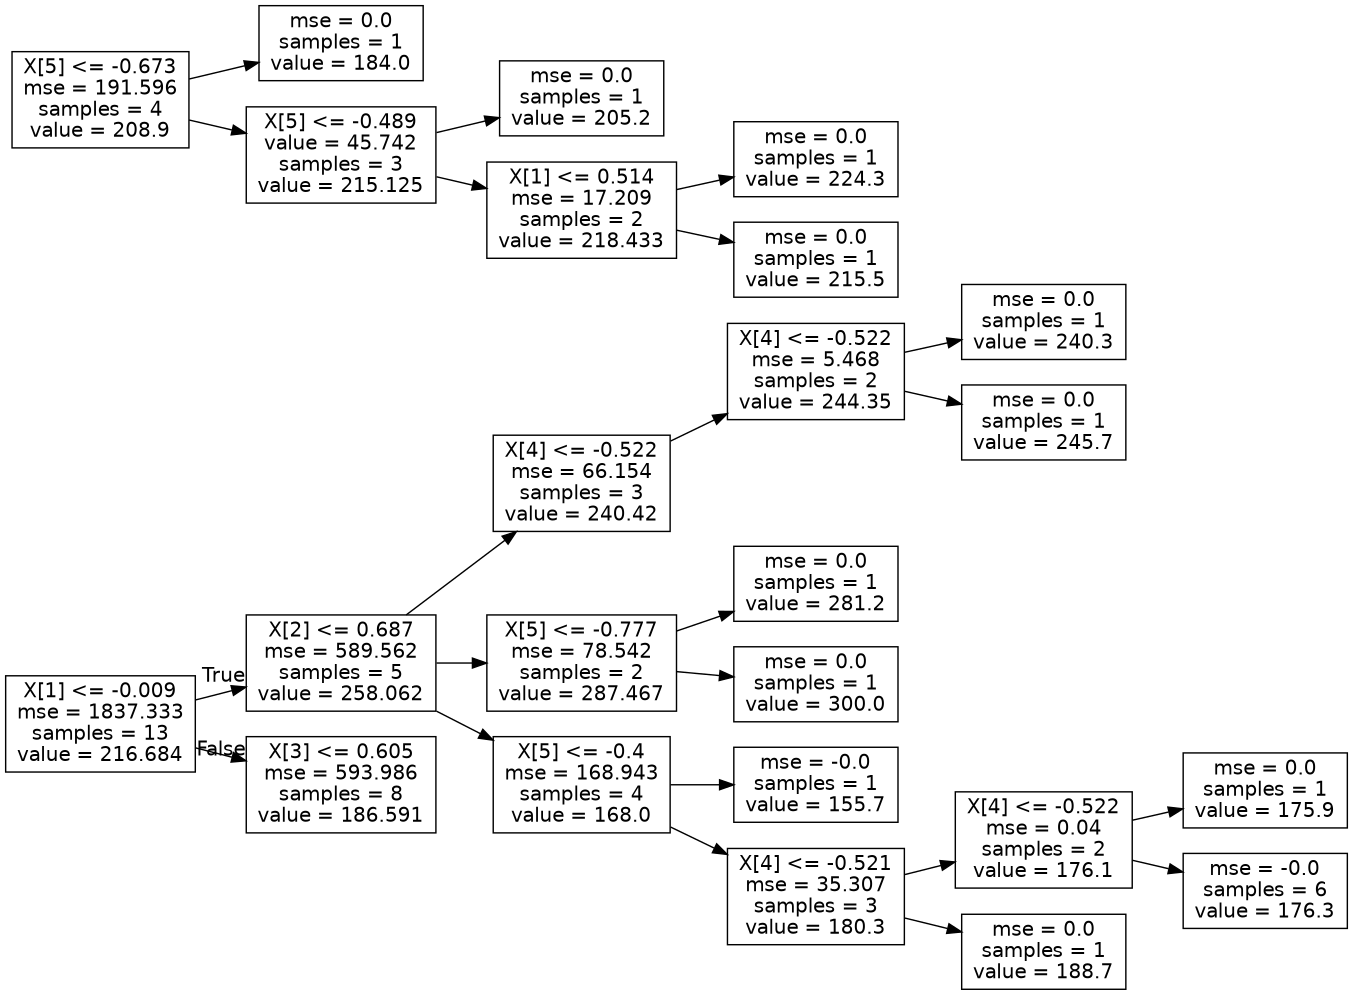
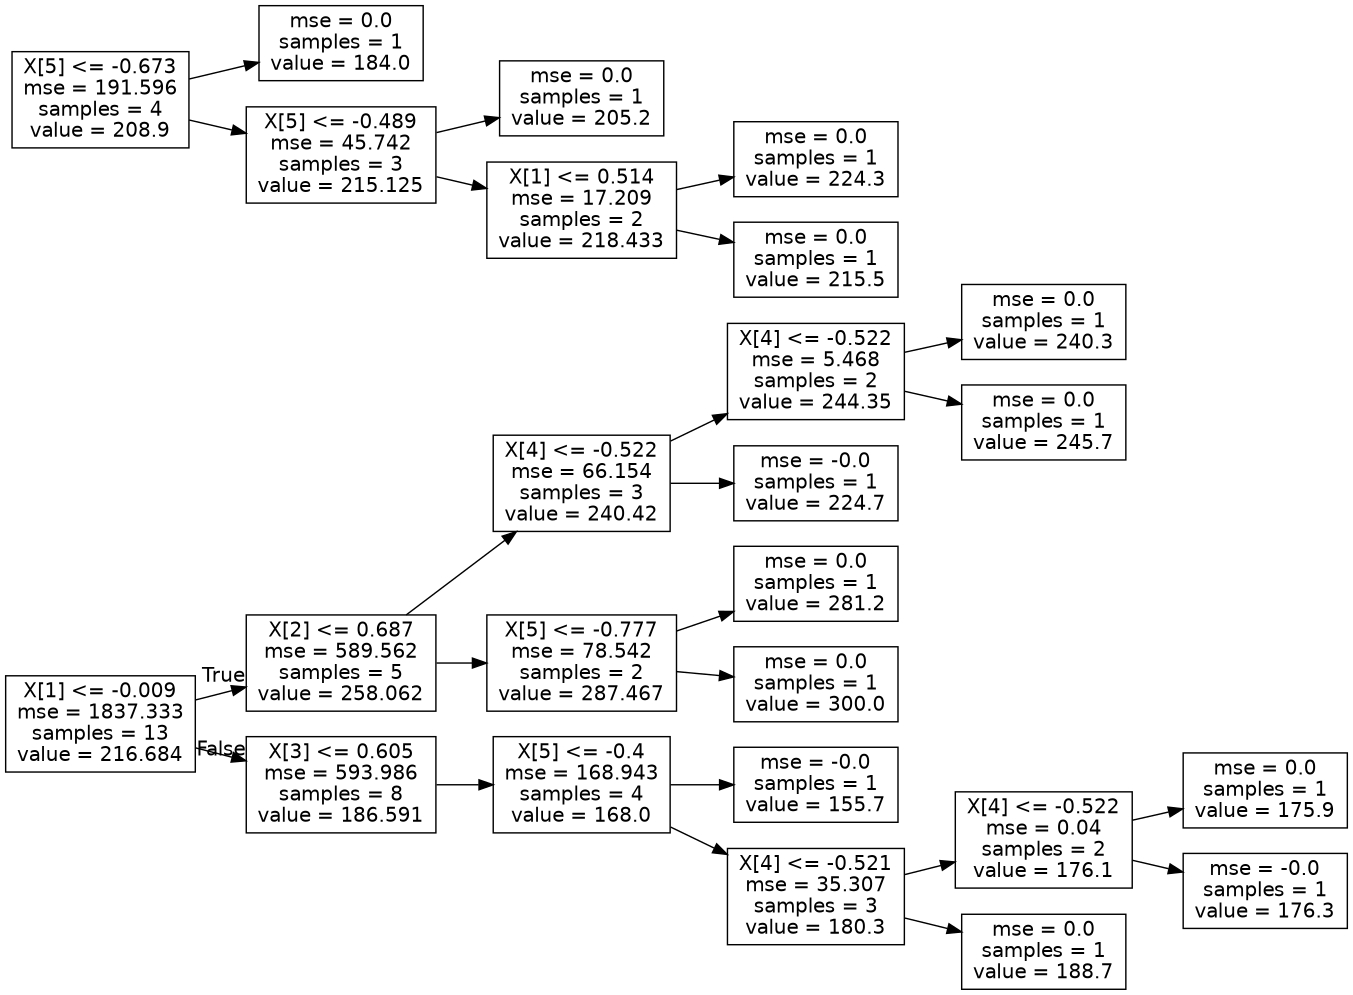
(341, 155) -> (341, 155)
none -> (816, 483)
(458, 722) -> (458, 785)
(1265, 891) -> (1265, 891)
